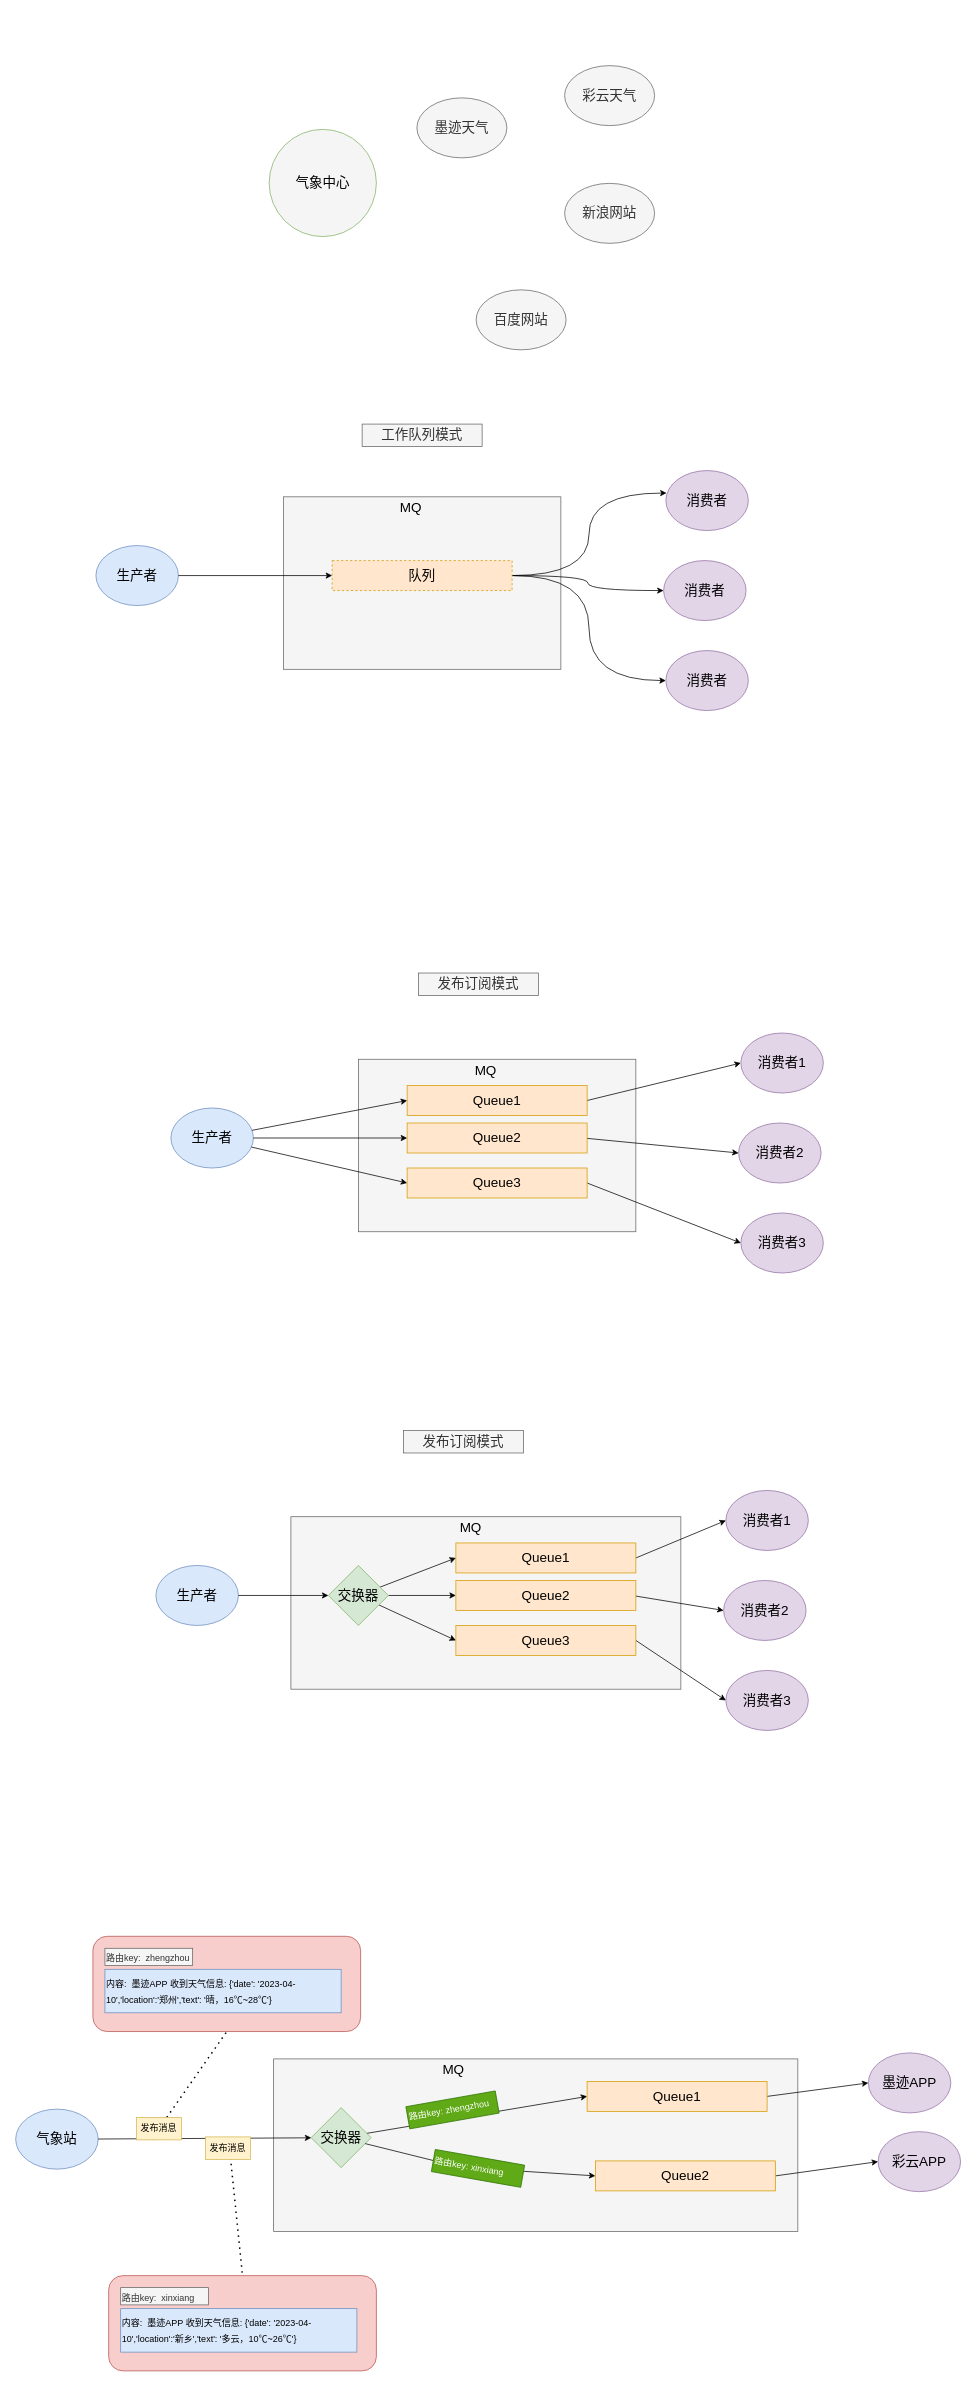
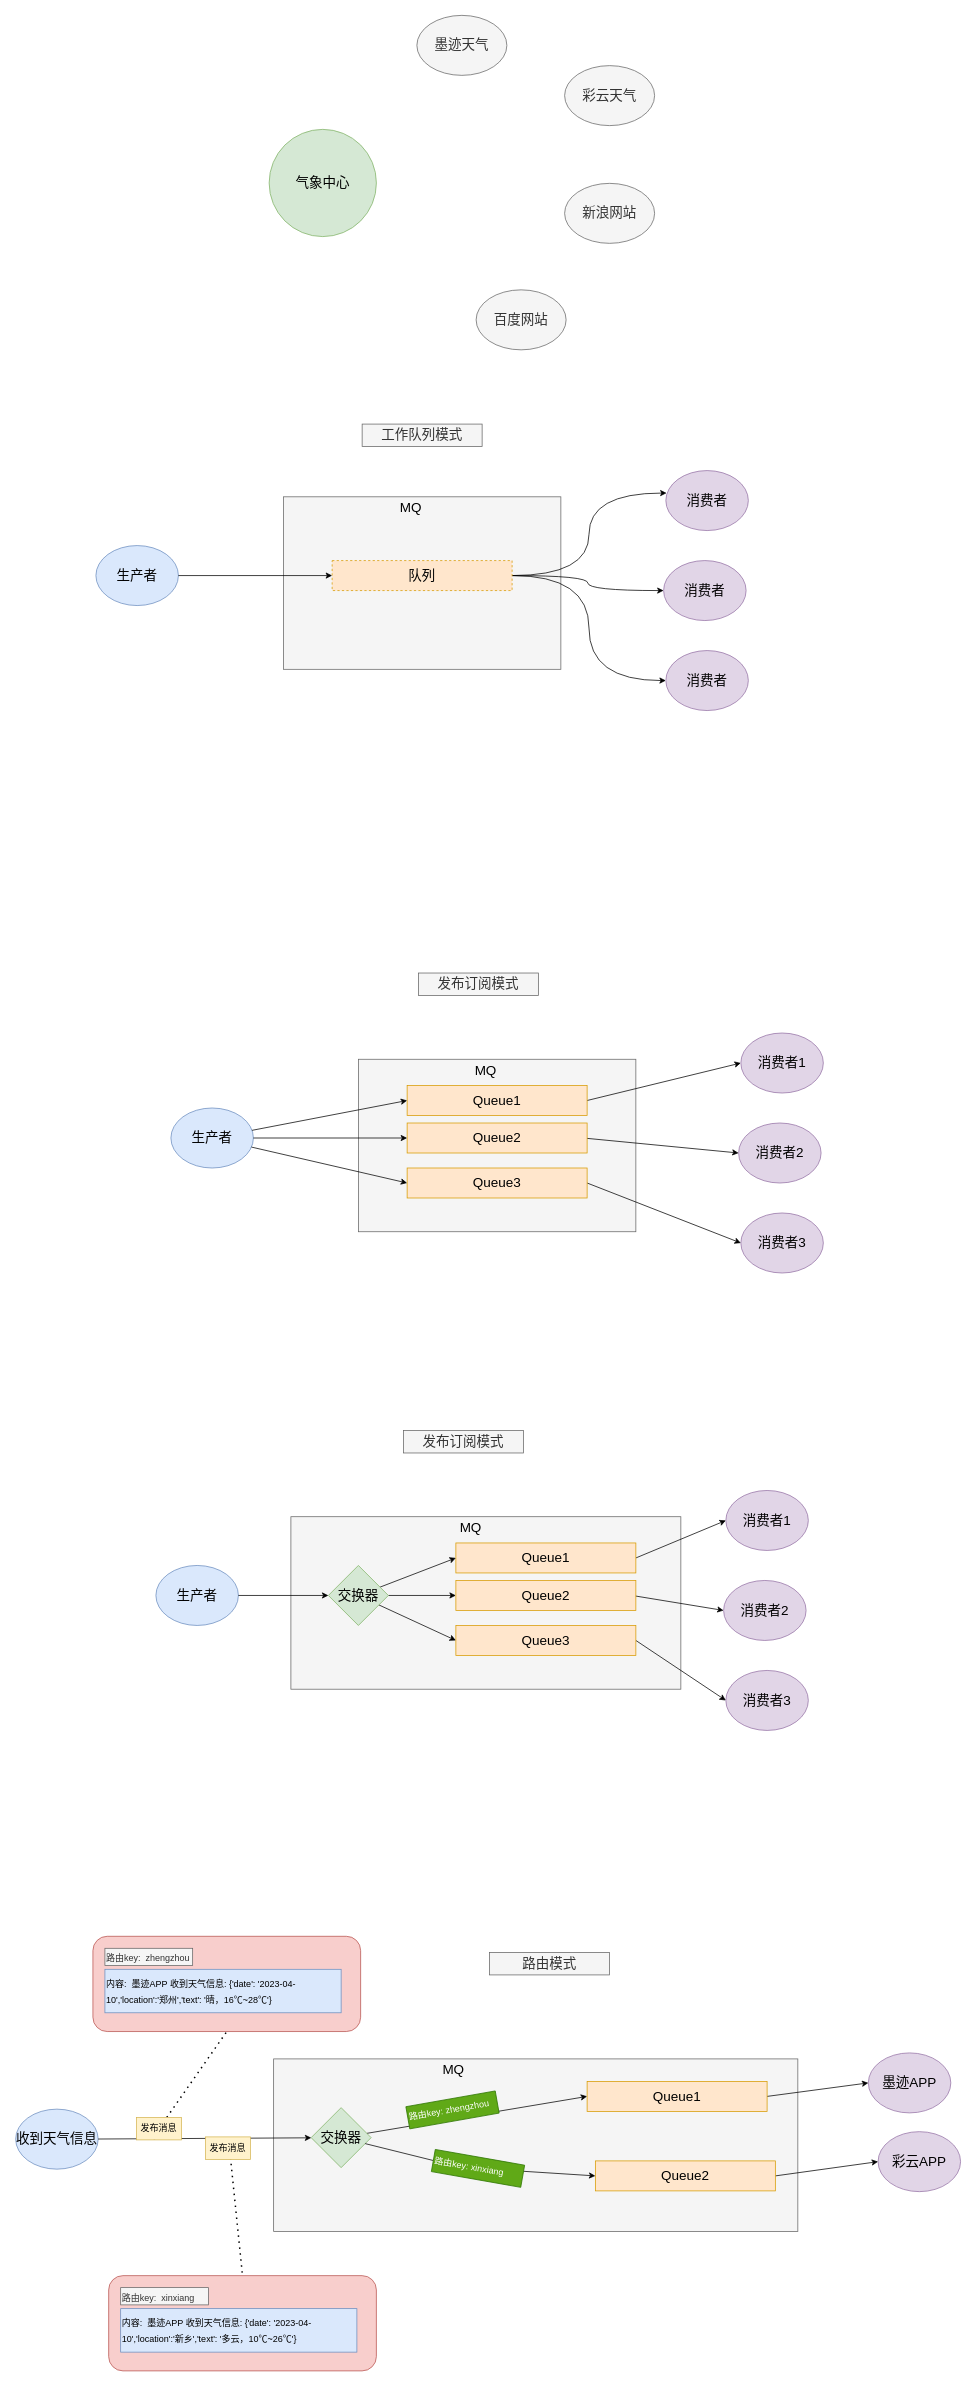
(462, 128) -> (462, 45)
(323, 183) -> (323, 183)
none -> (549, 1964)
(57, 2139) -> (57, 2139)
